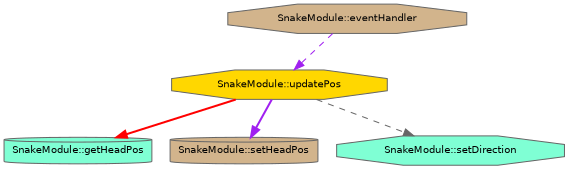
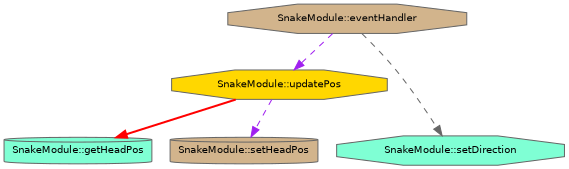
(264, 114) -> (264, 114)
(360, 116) -> (402, 78)
